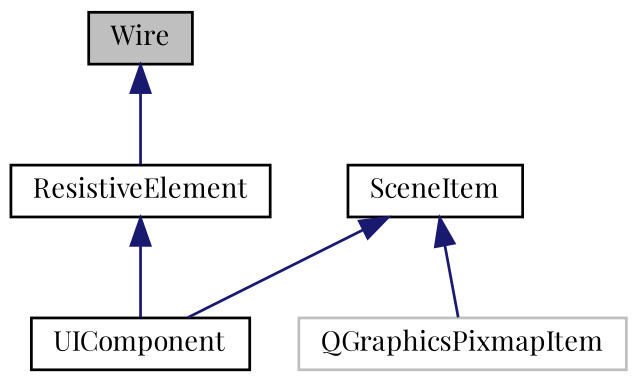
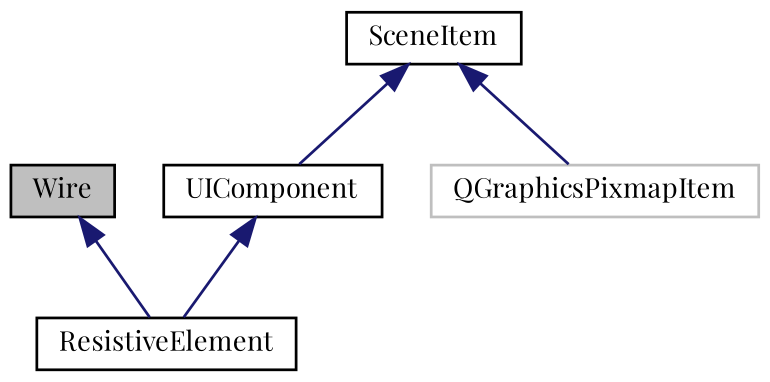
(141, 282) -> (211, 279)
